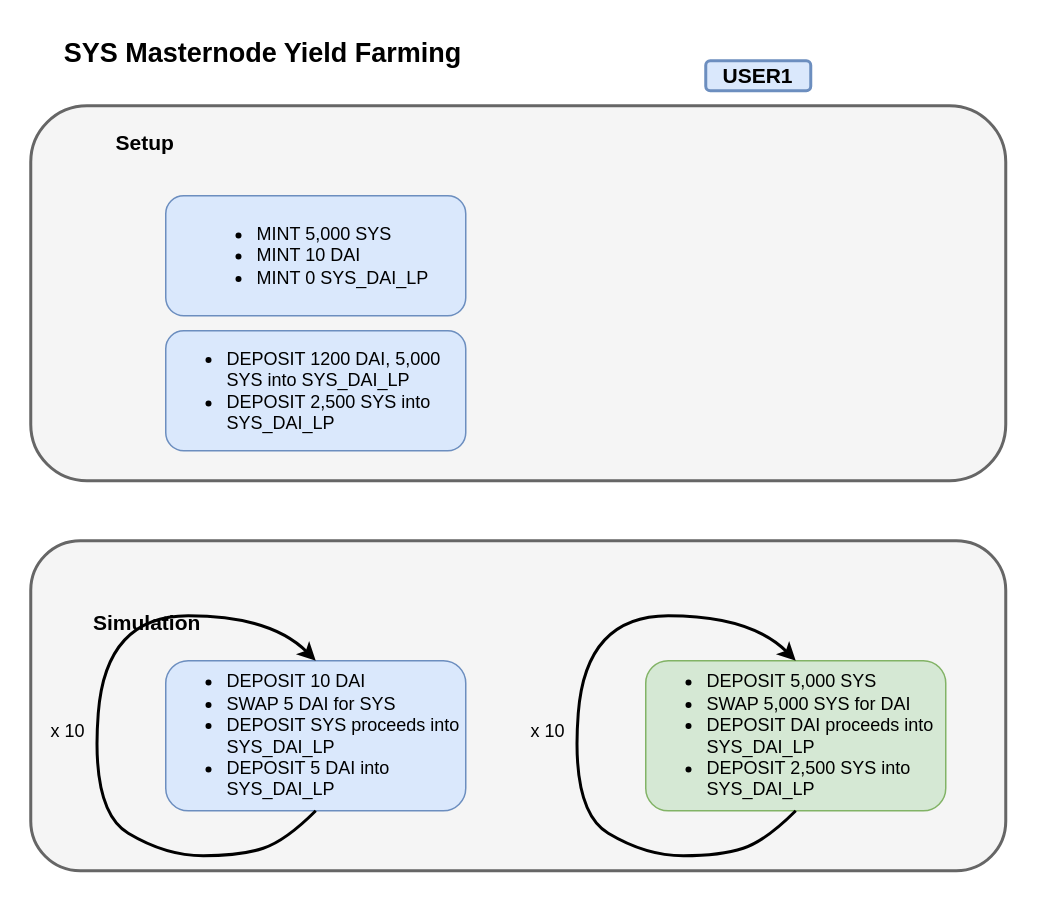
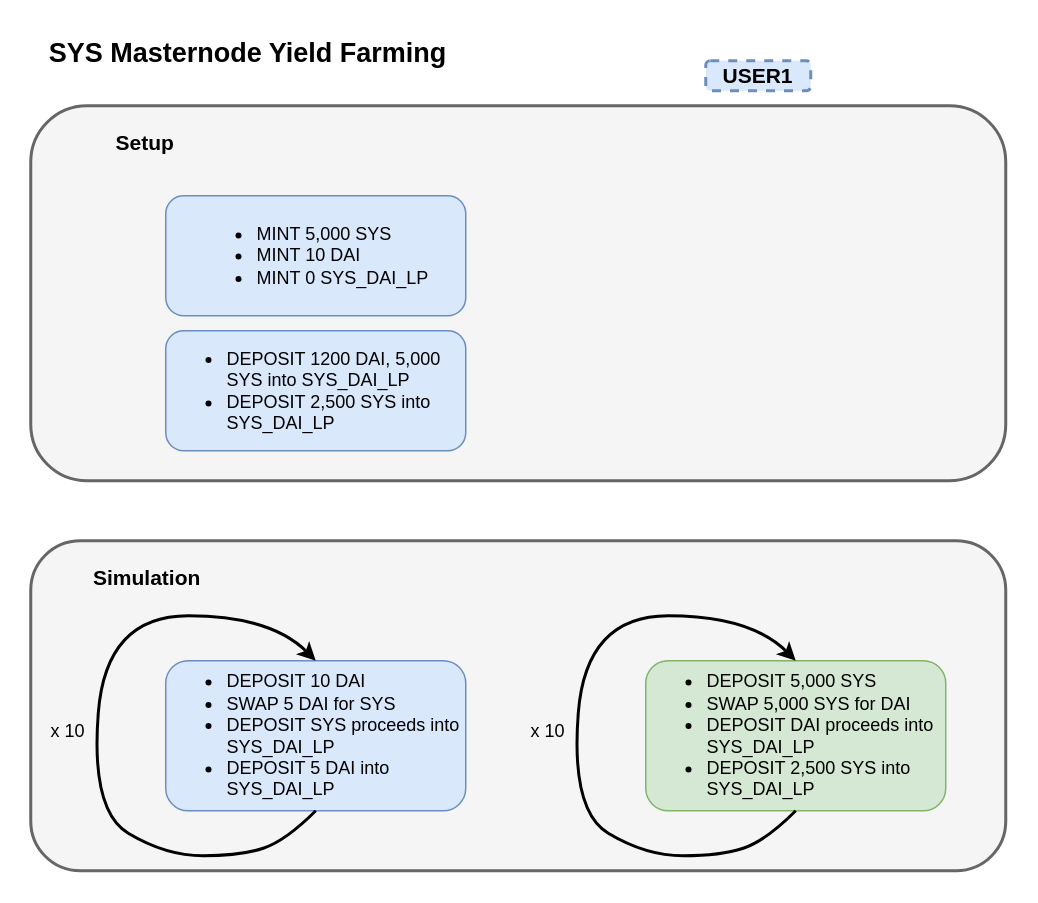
(263, 53) -> (248, 53)
(758, 76) -> (758, 76)
(166, 623) -> (166, 578)
